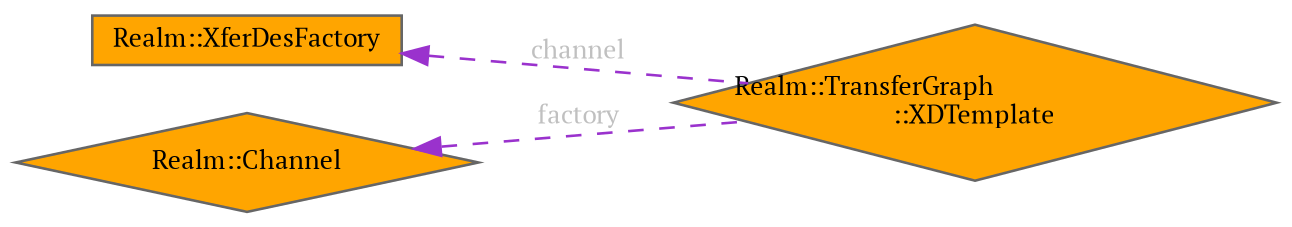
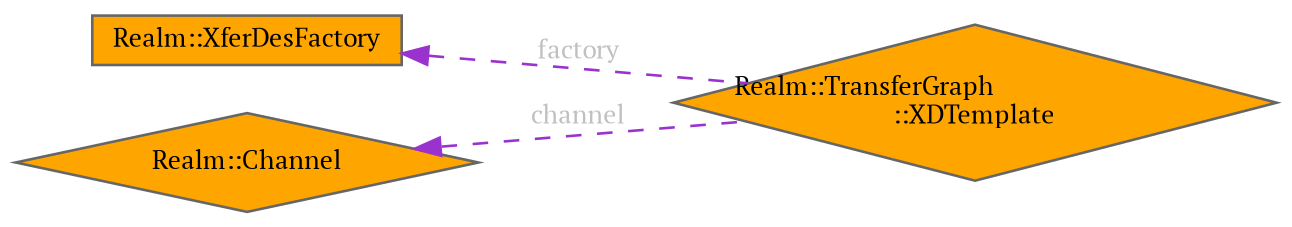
(576, 52) -> (576, 52)
(576, 117) -> (576, 117)
